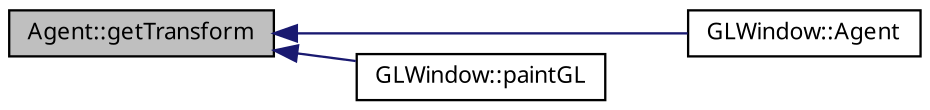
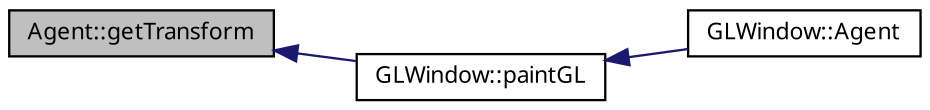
(492, 33) -> (658, 53)
